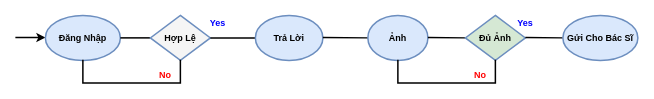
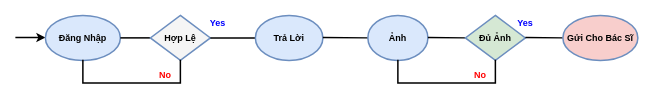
(600, 38) -> (600, 38)
